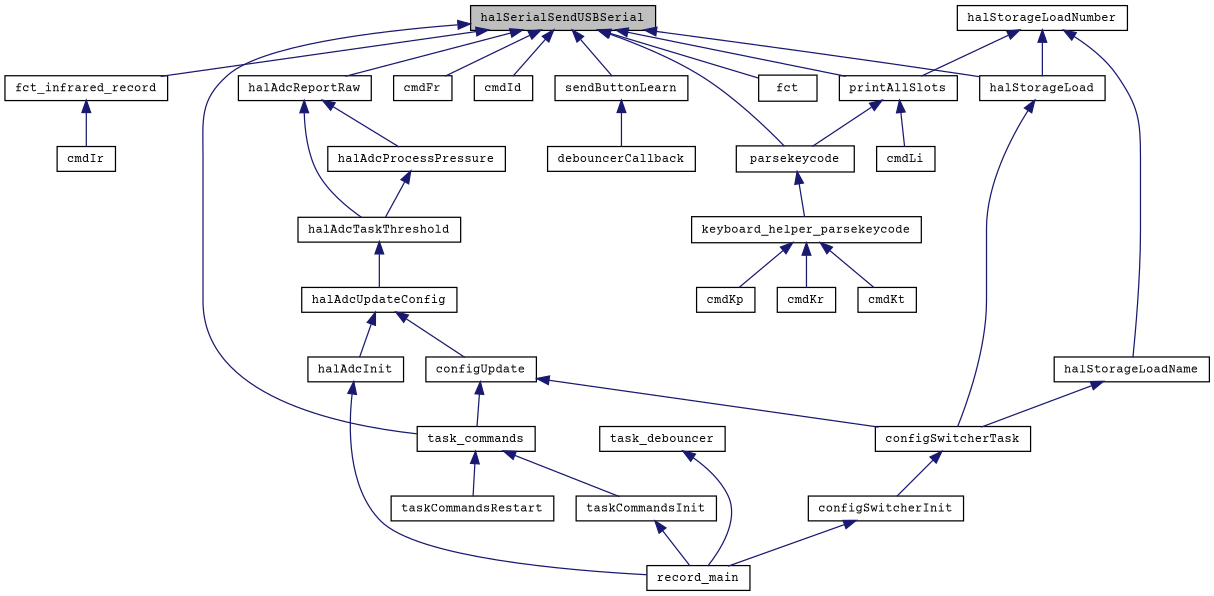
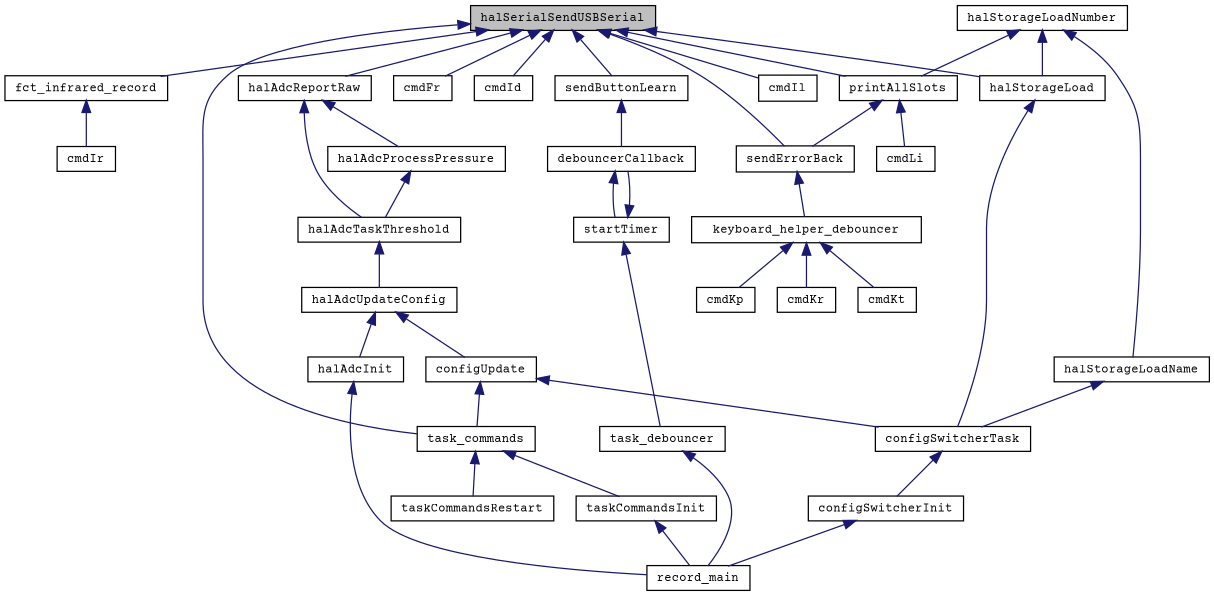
(788, 88) -> (788, 88)
(795, 159) -> (795, 159)
none -> (621, 230)
(806, 230) -> (806, 230)
